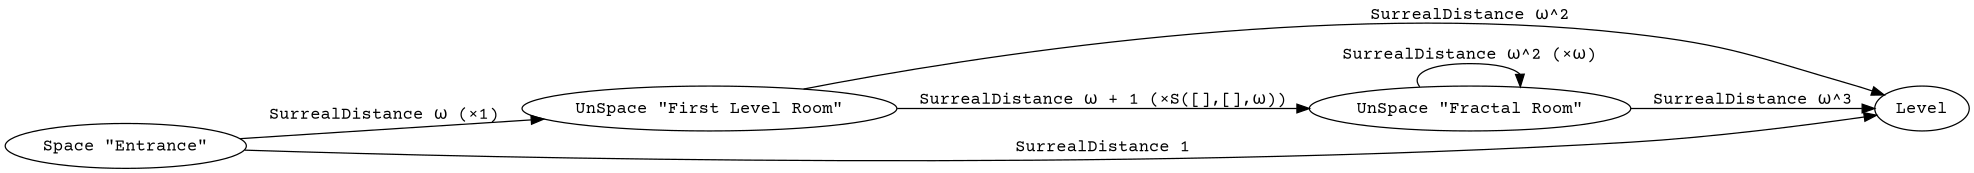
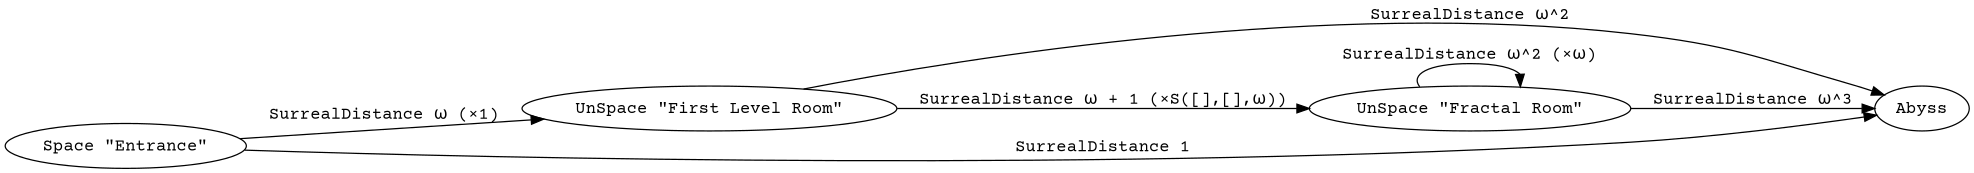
(1922, 109) -> (1922, 109)
